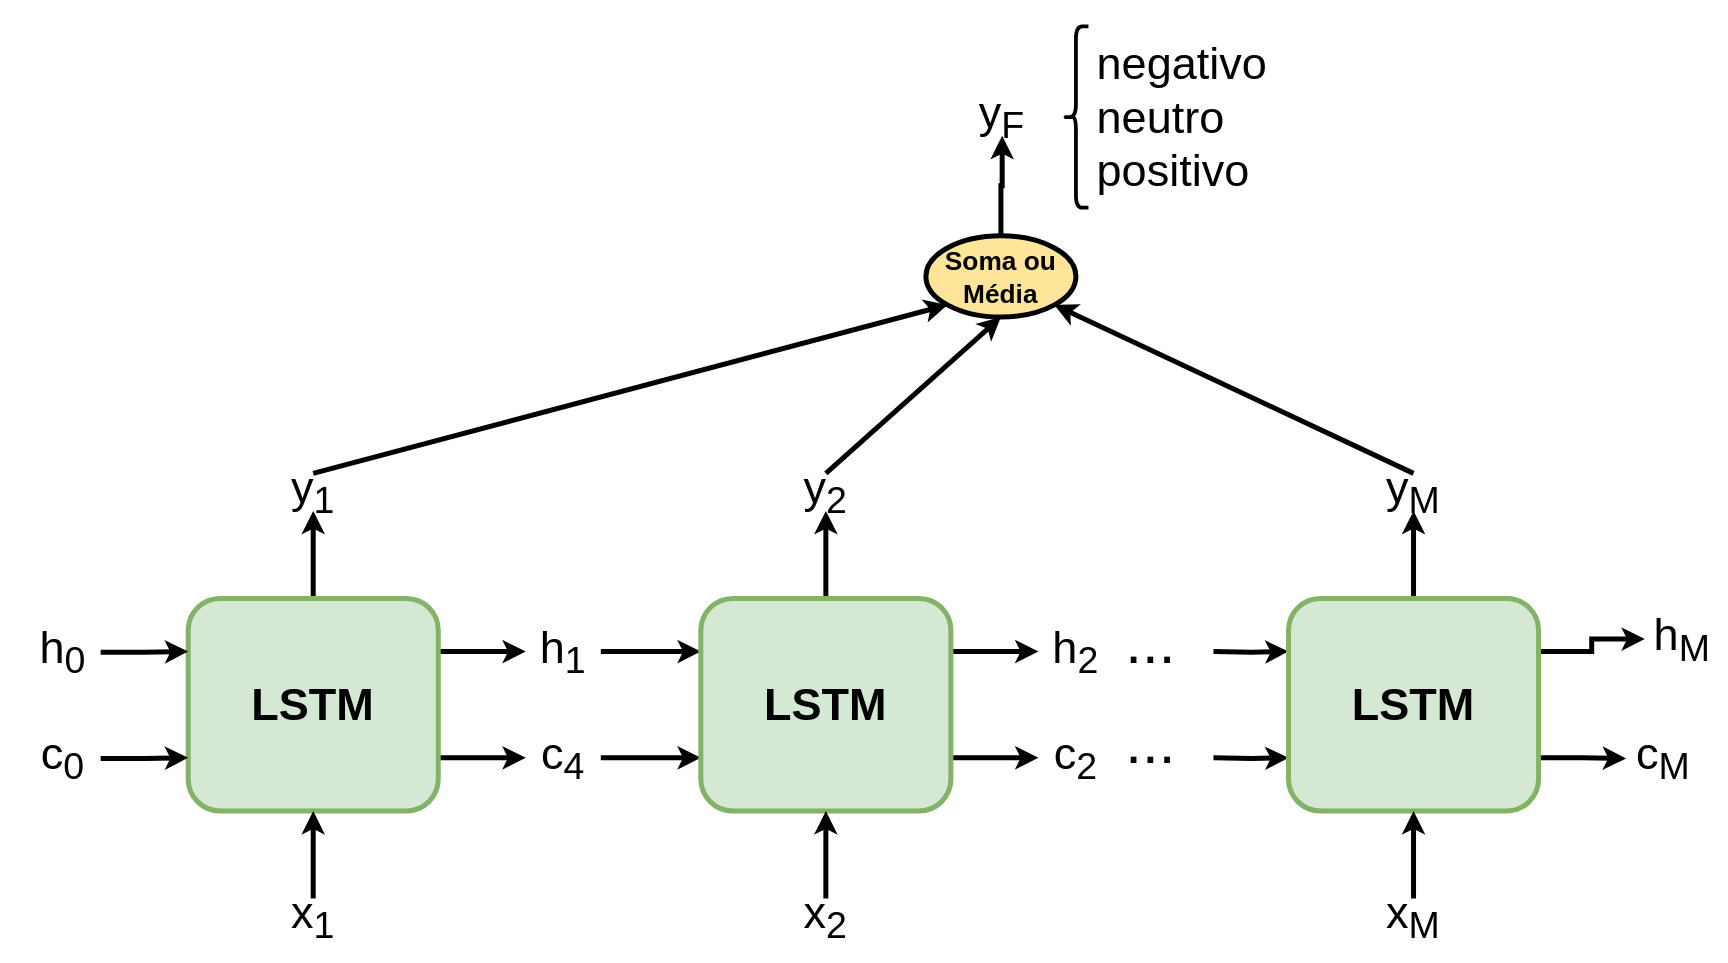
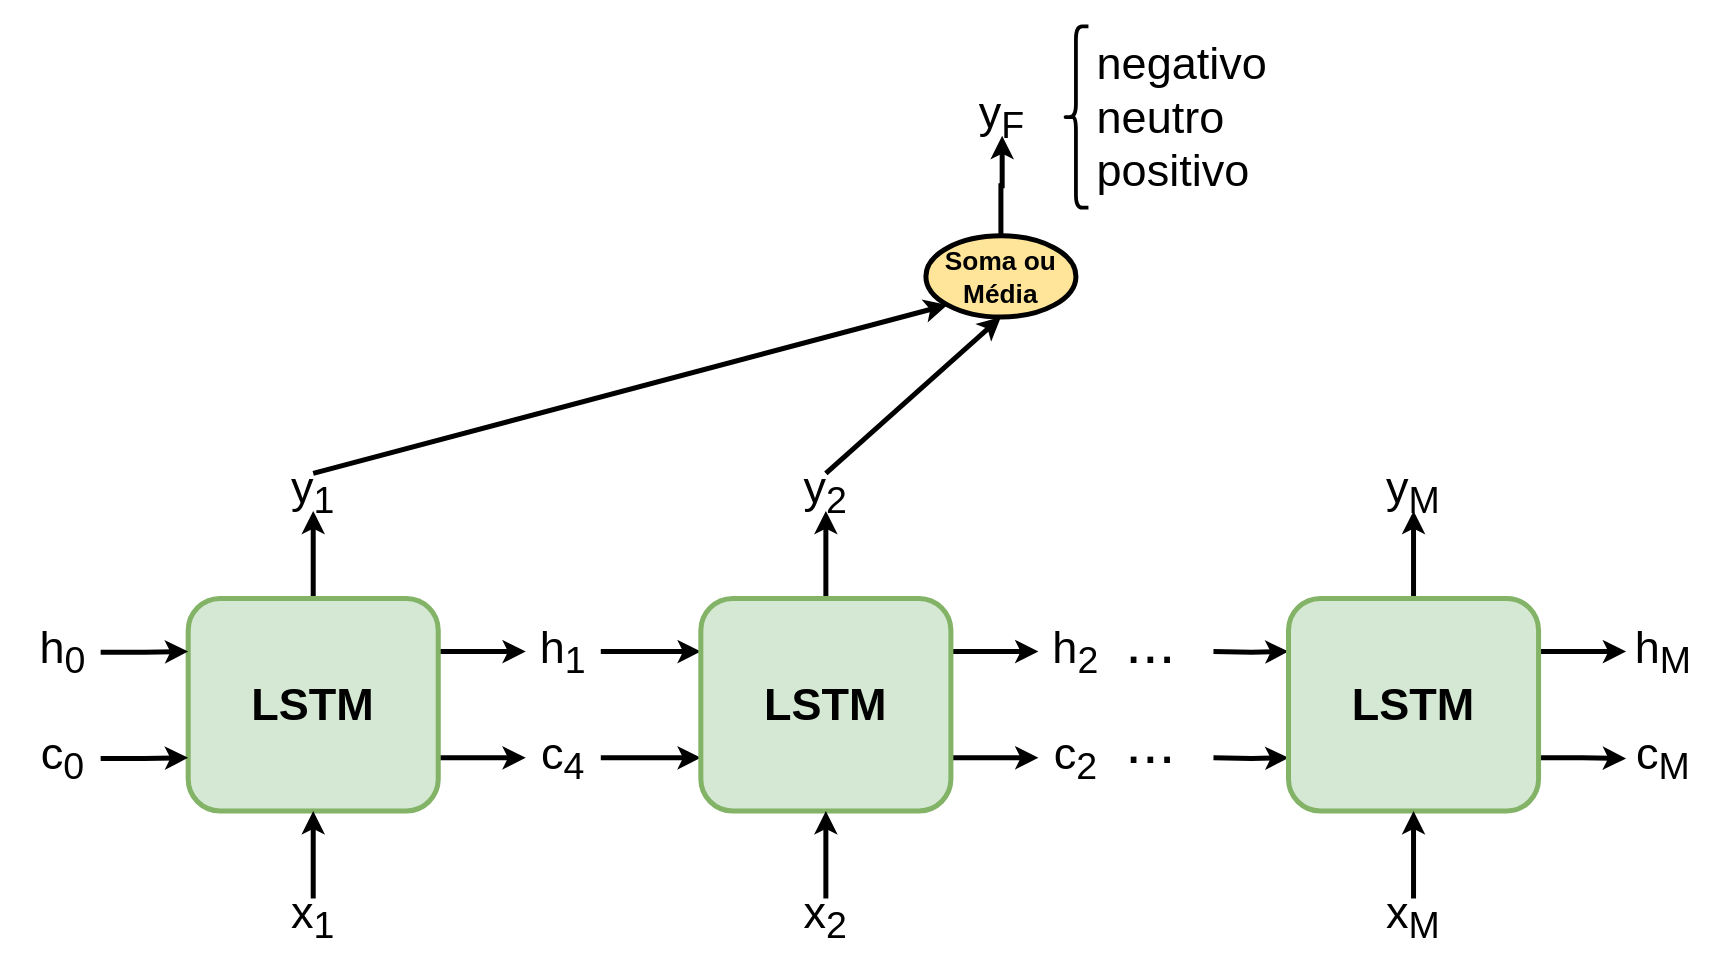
(1241, 392) -> none
(1682, 639) -> (1663, 651)
